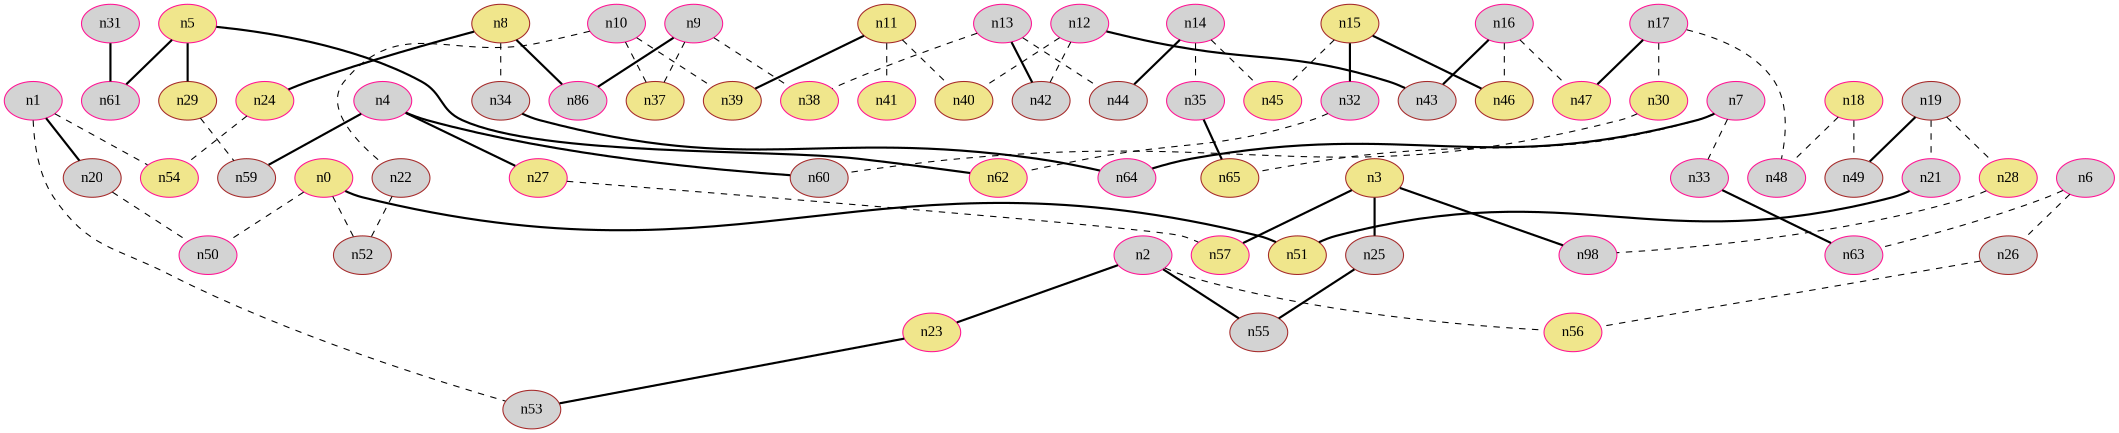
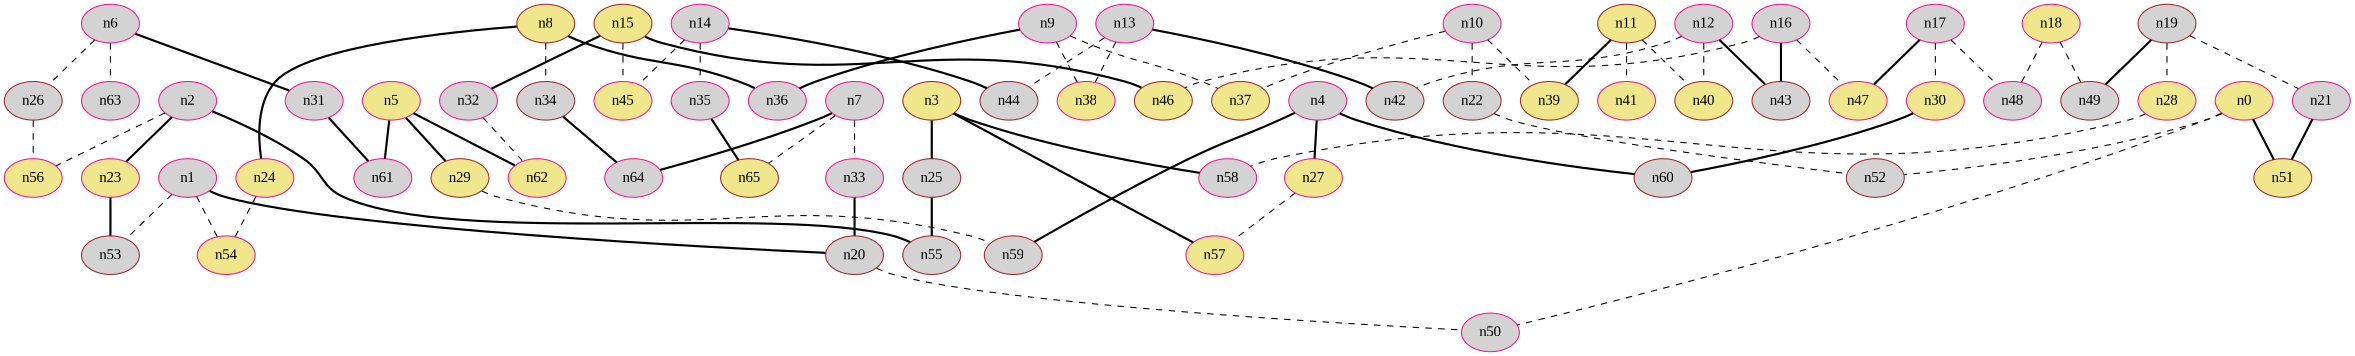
none -> (212, 62)
(578, 101) -> (777, 101)
(1264, 155) -> (1815, 145)
(1766, 211) -> (855, 211)
(1588, 255) -> (1228, 178)
